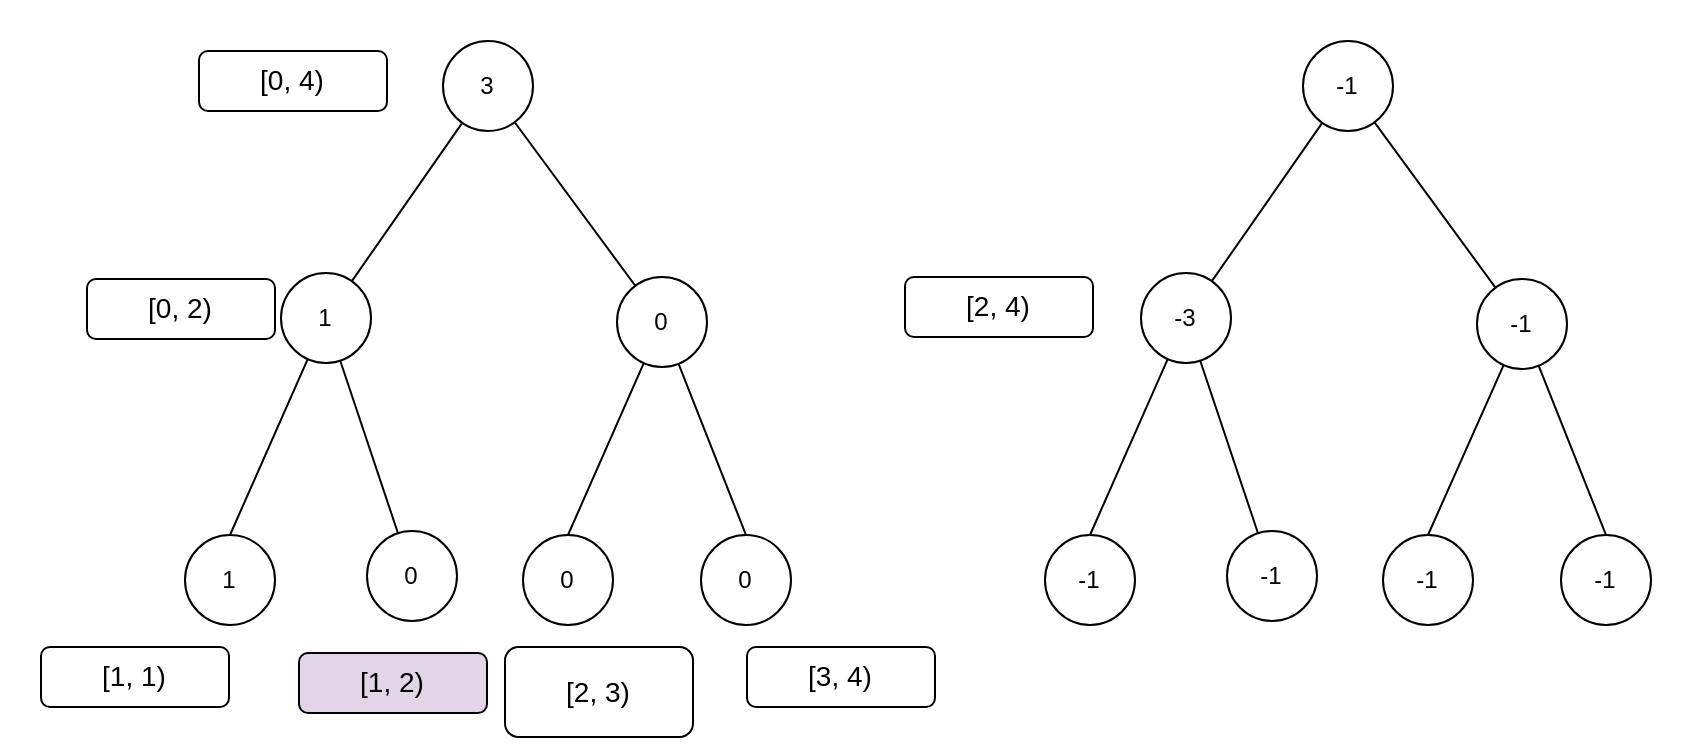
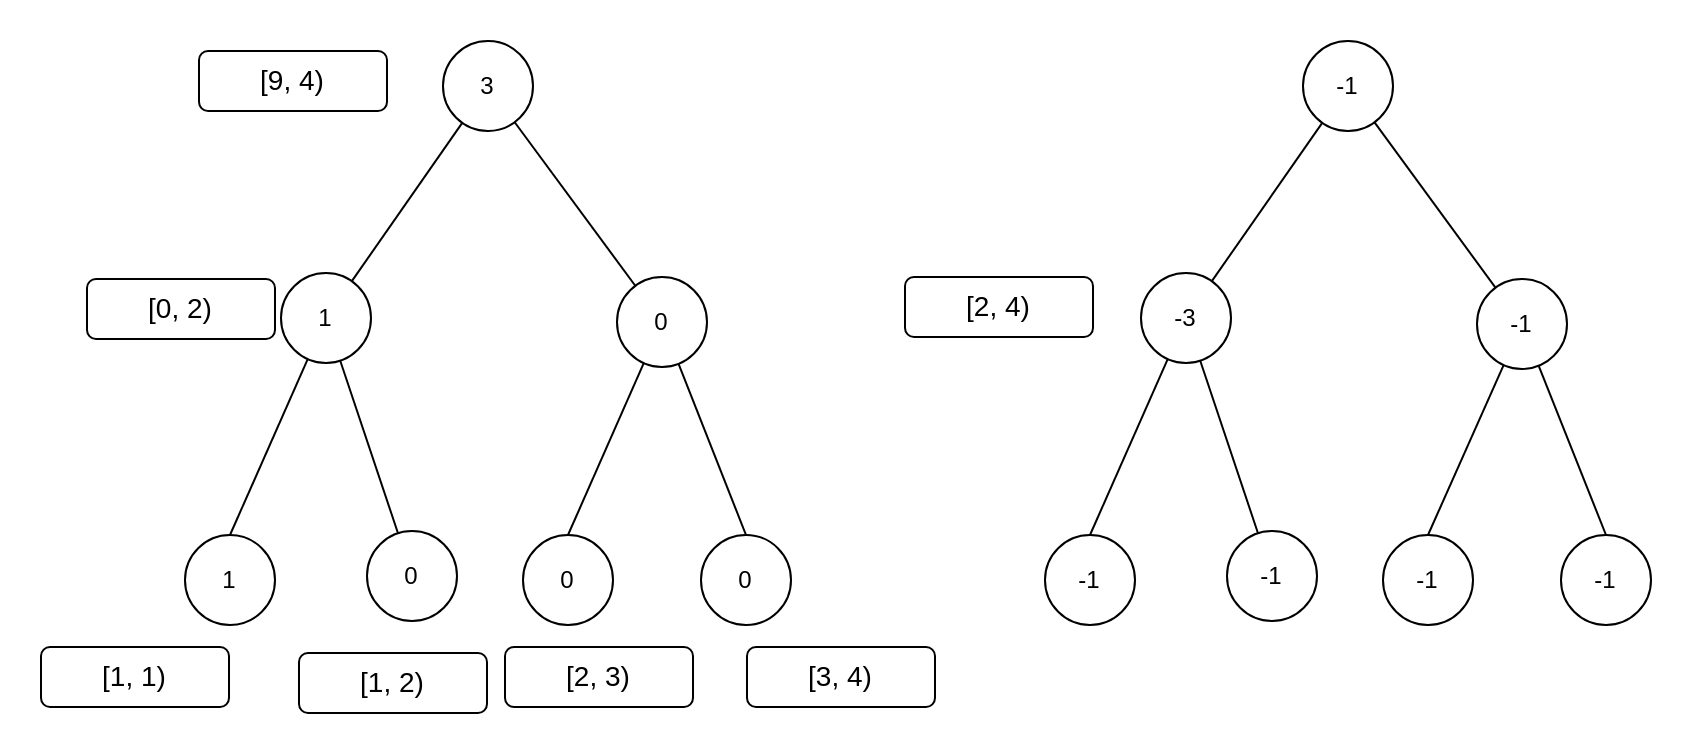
(293, 81) -> (293, 81)
(393, 683) -> (393, 683)
(599, 692) -> (599, 677)
